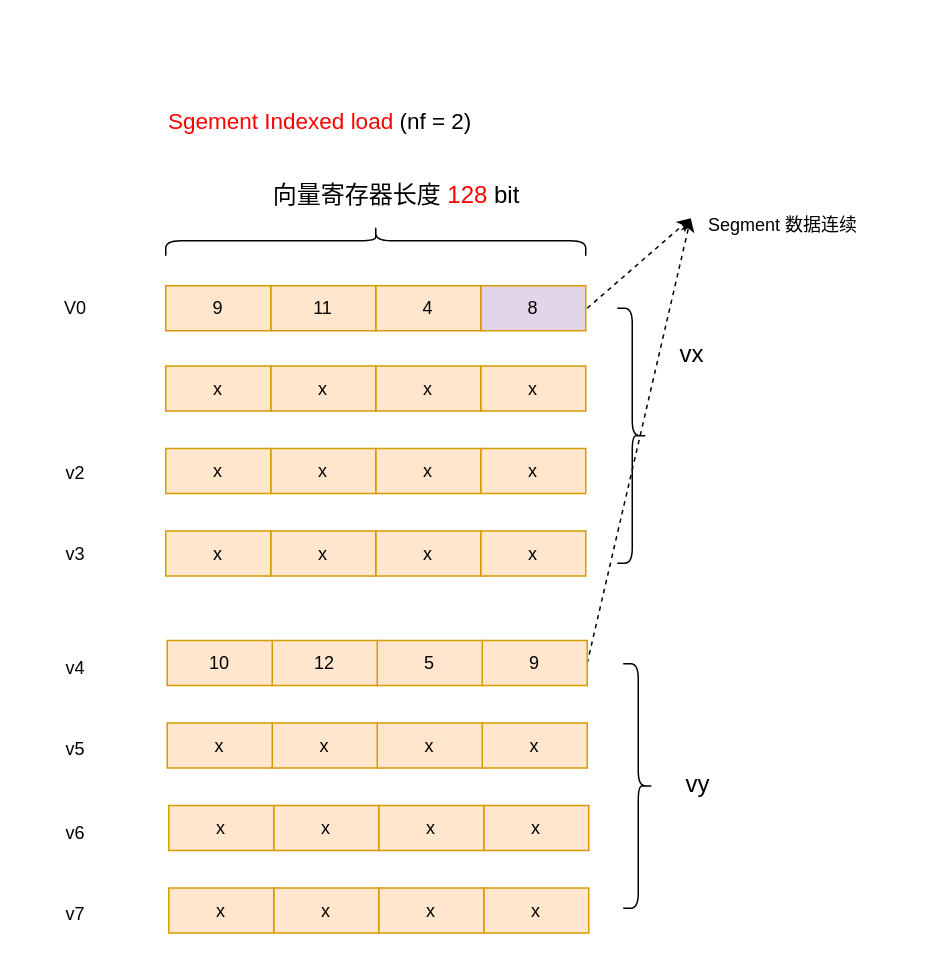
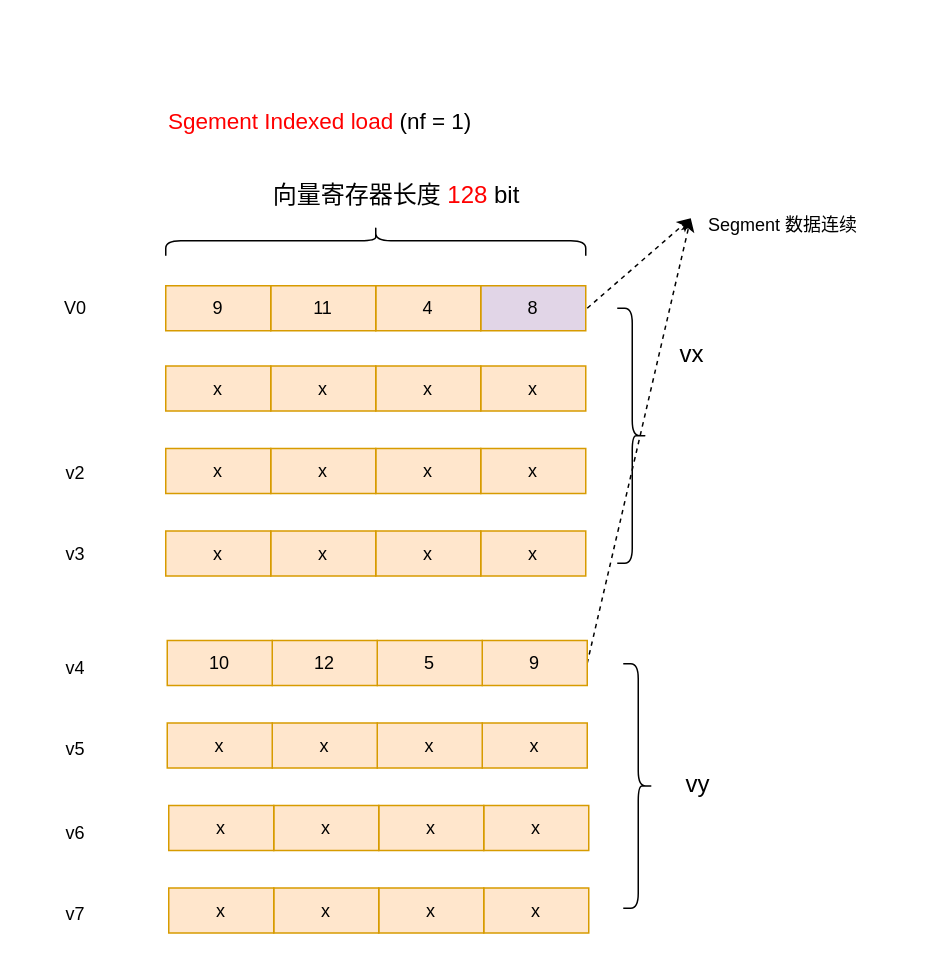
(303, 121) -> (303, 121)
